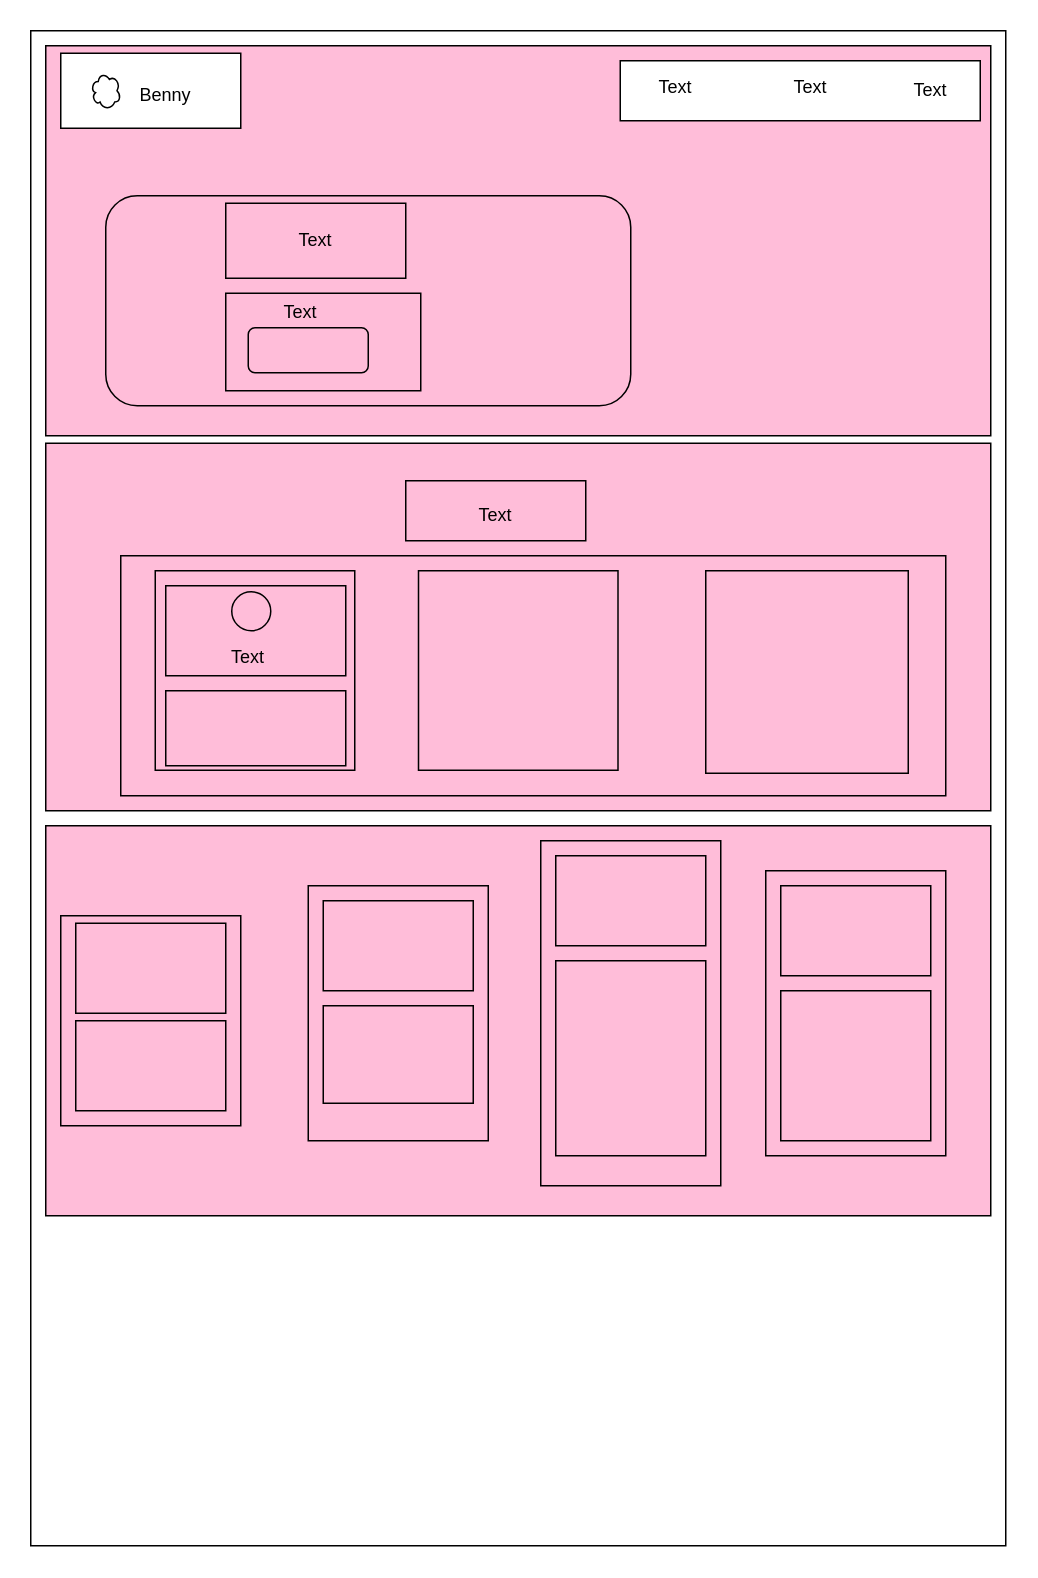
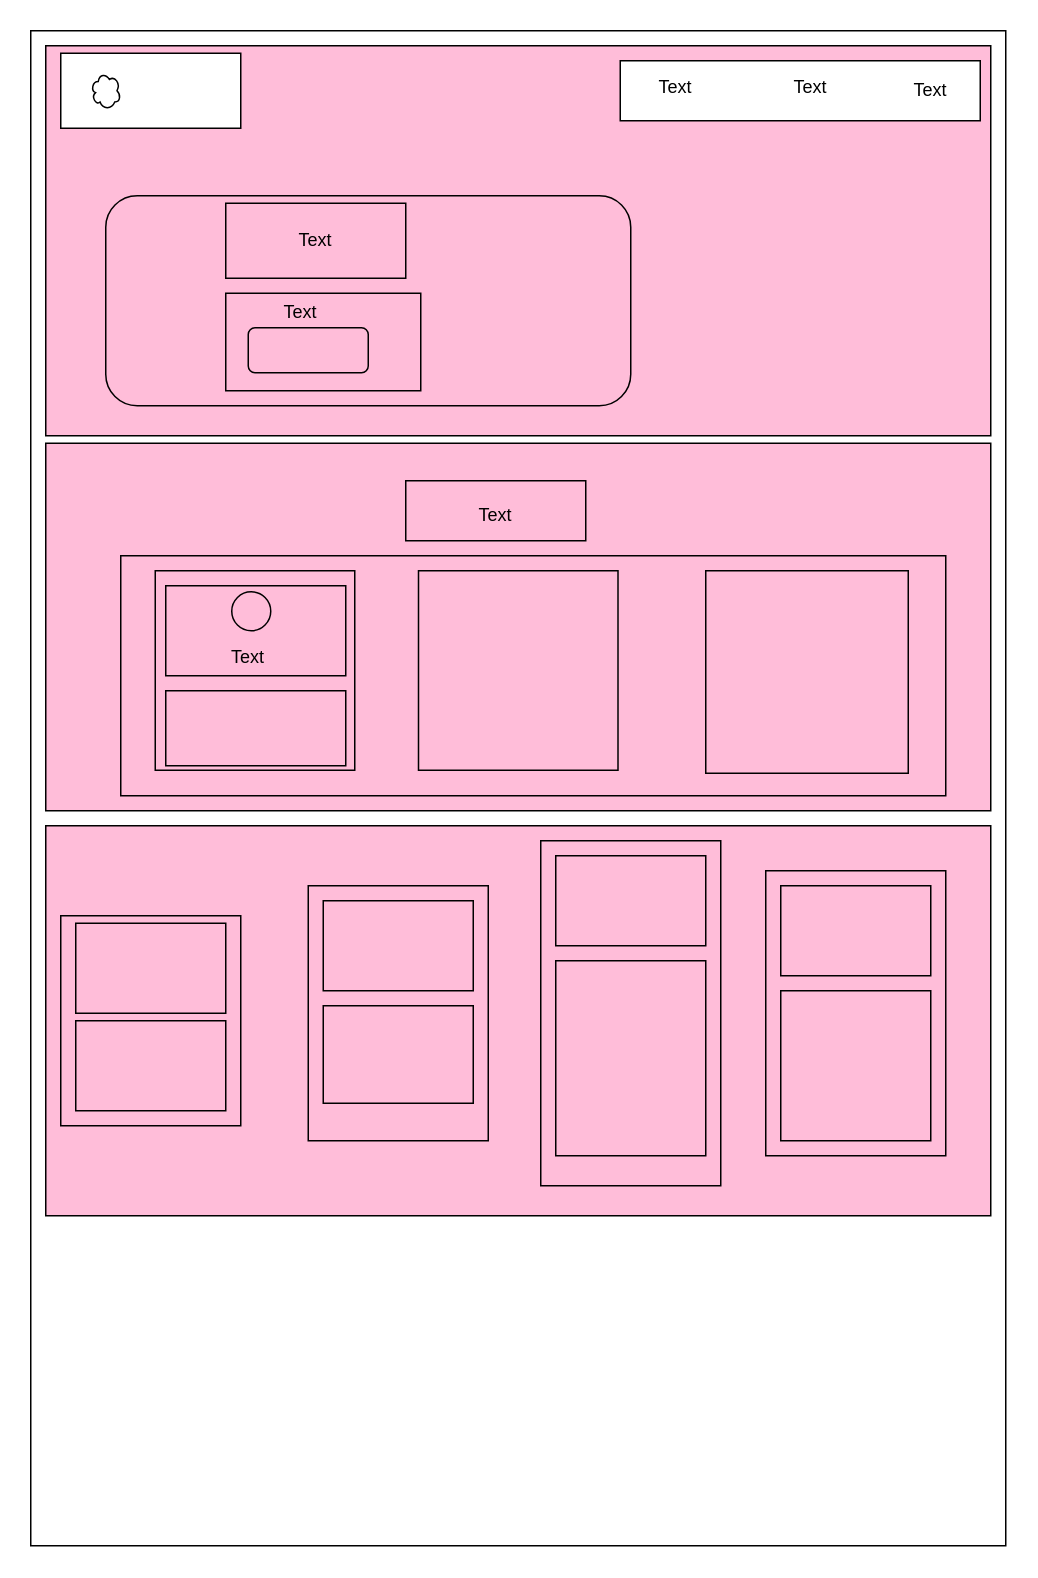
(166, 95) -> none
